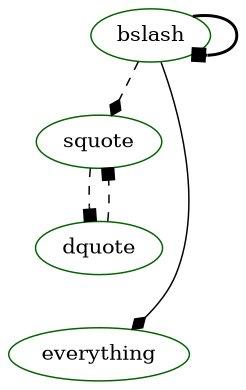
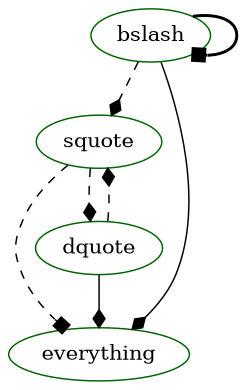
(89, 187) -> (89, 187)
(109, 202) -> (109, 202)
none -> (17, 239)
none -> (99, 292)
